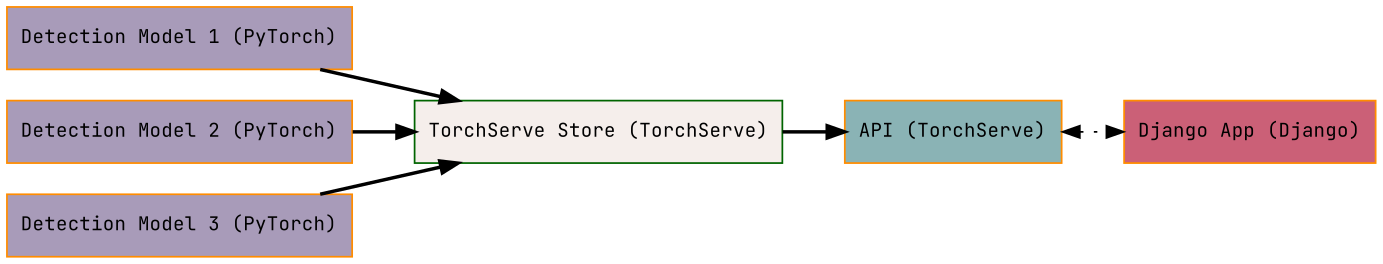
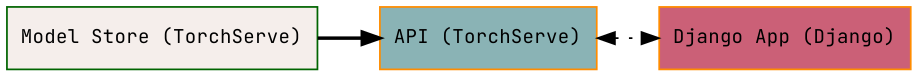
(180, 38) -> none
(180, 132) -> none
(598, 132) -> (162, 38)
(180, 226) -> none
